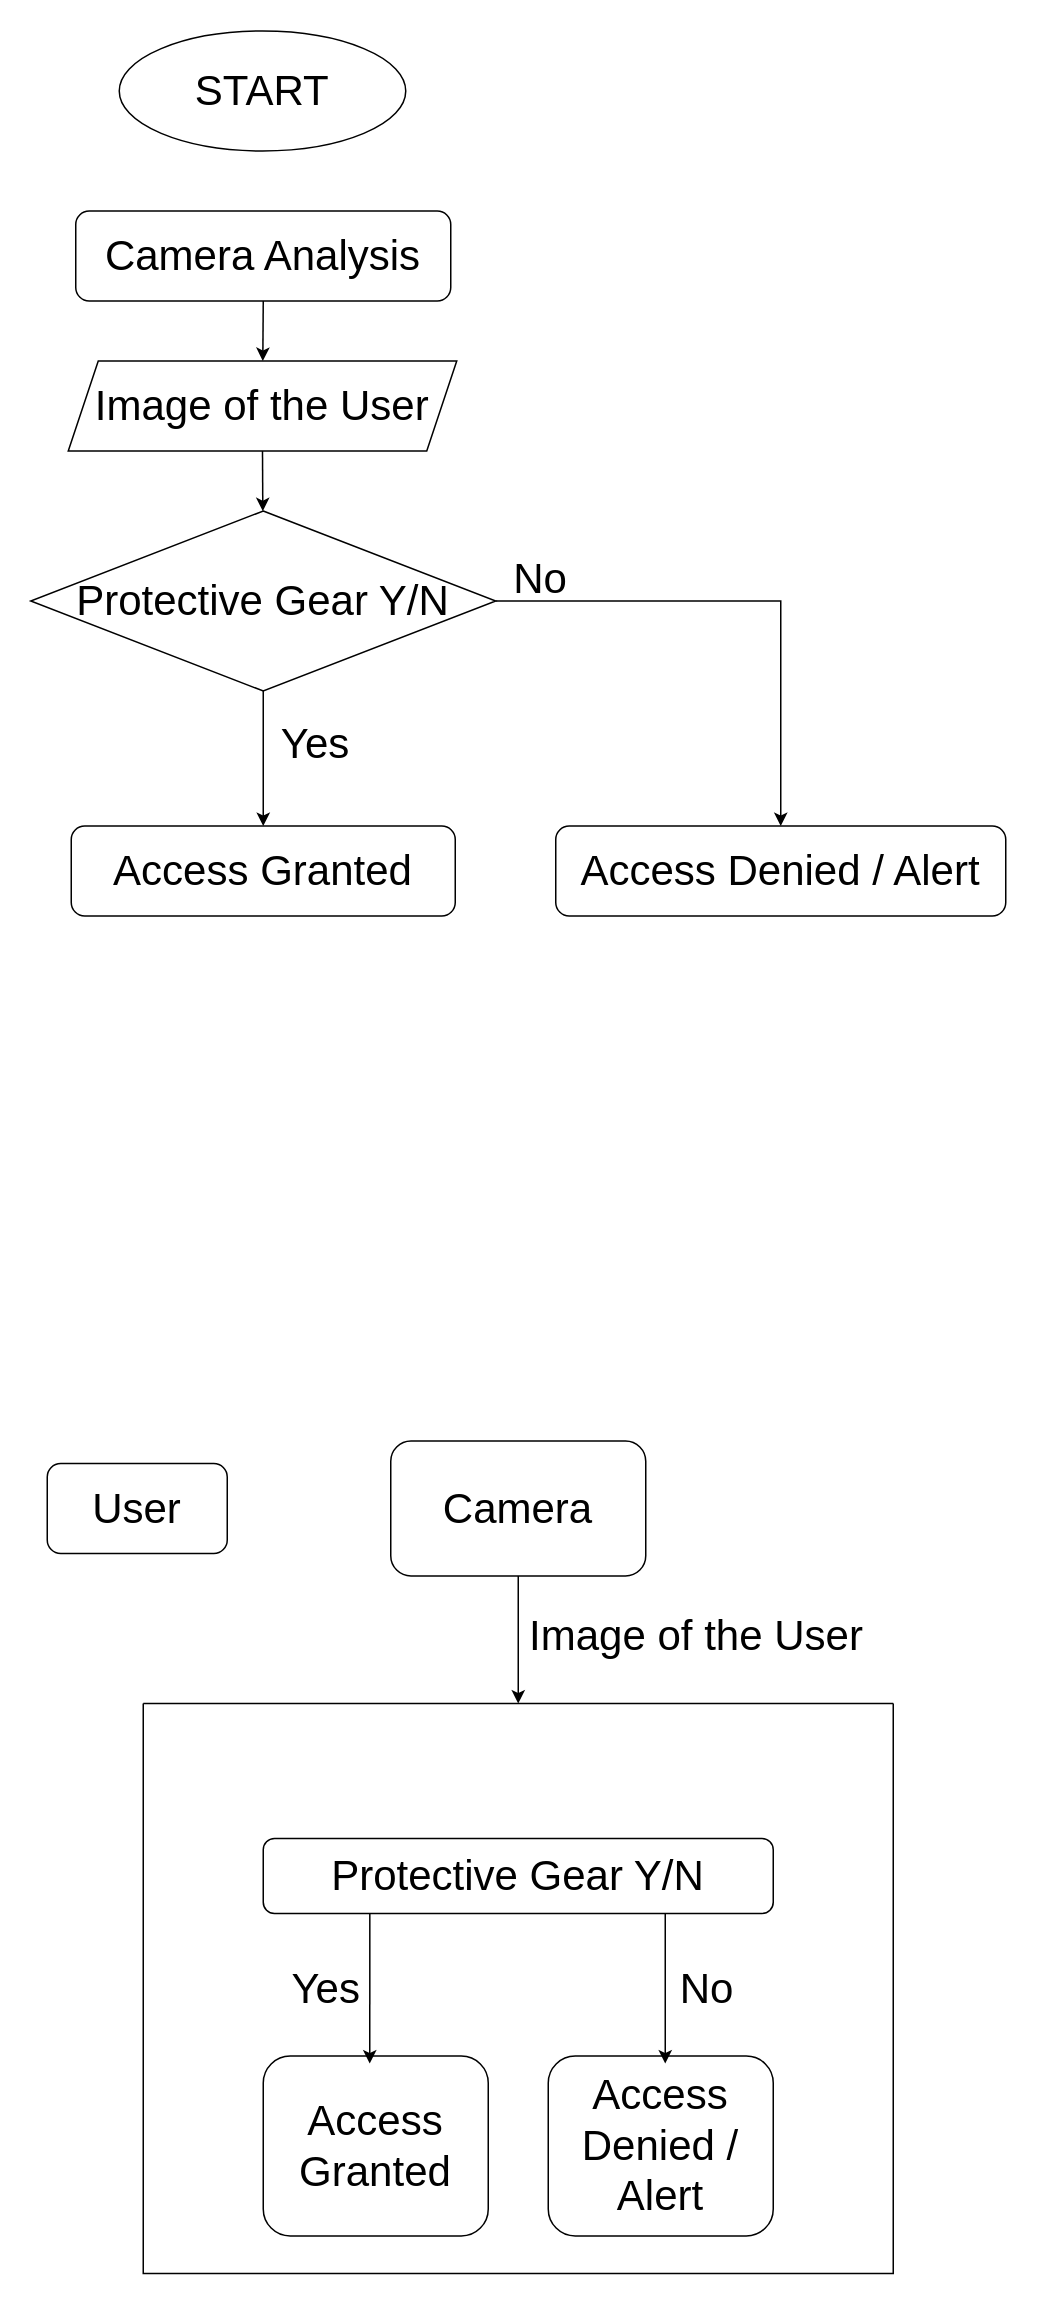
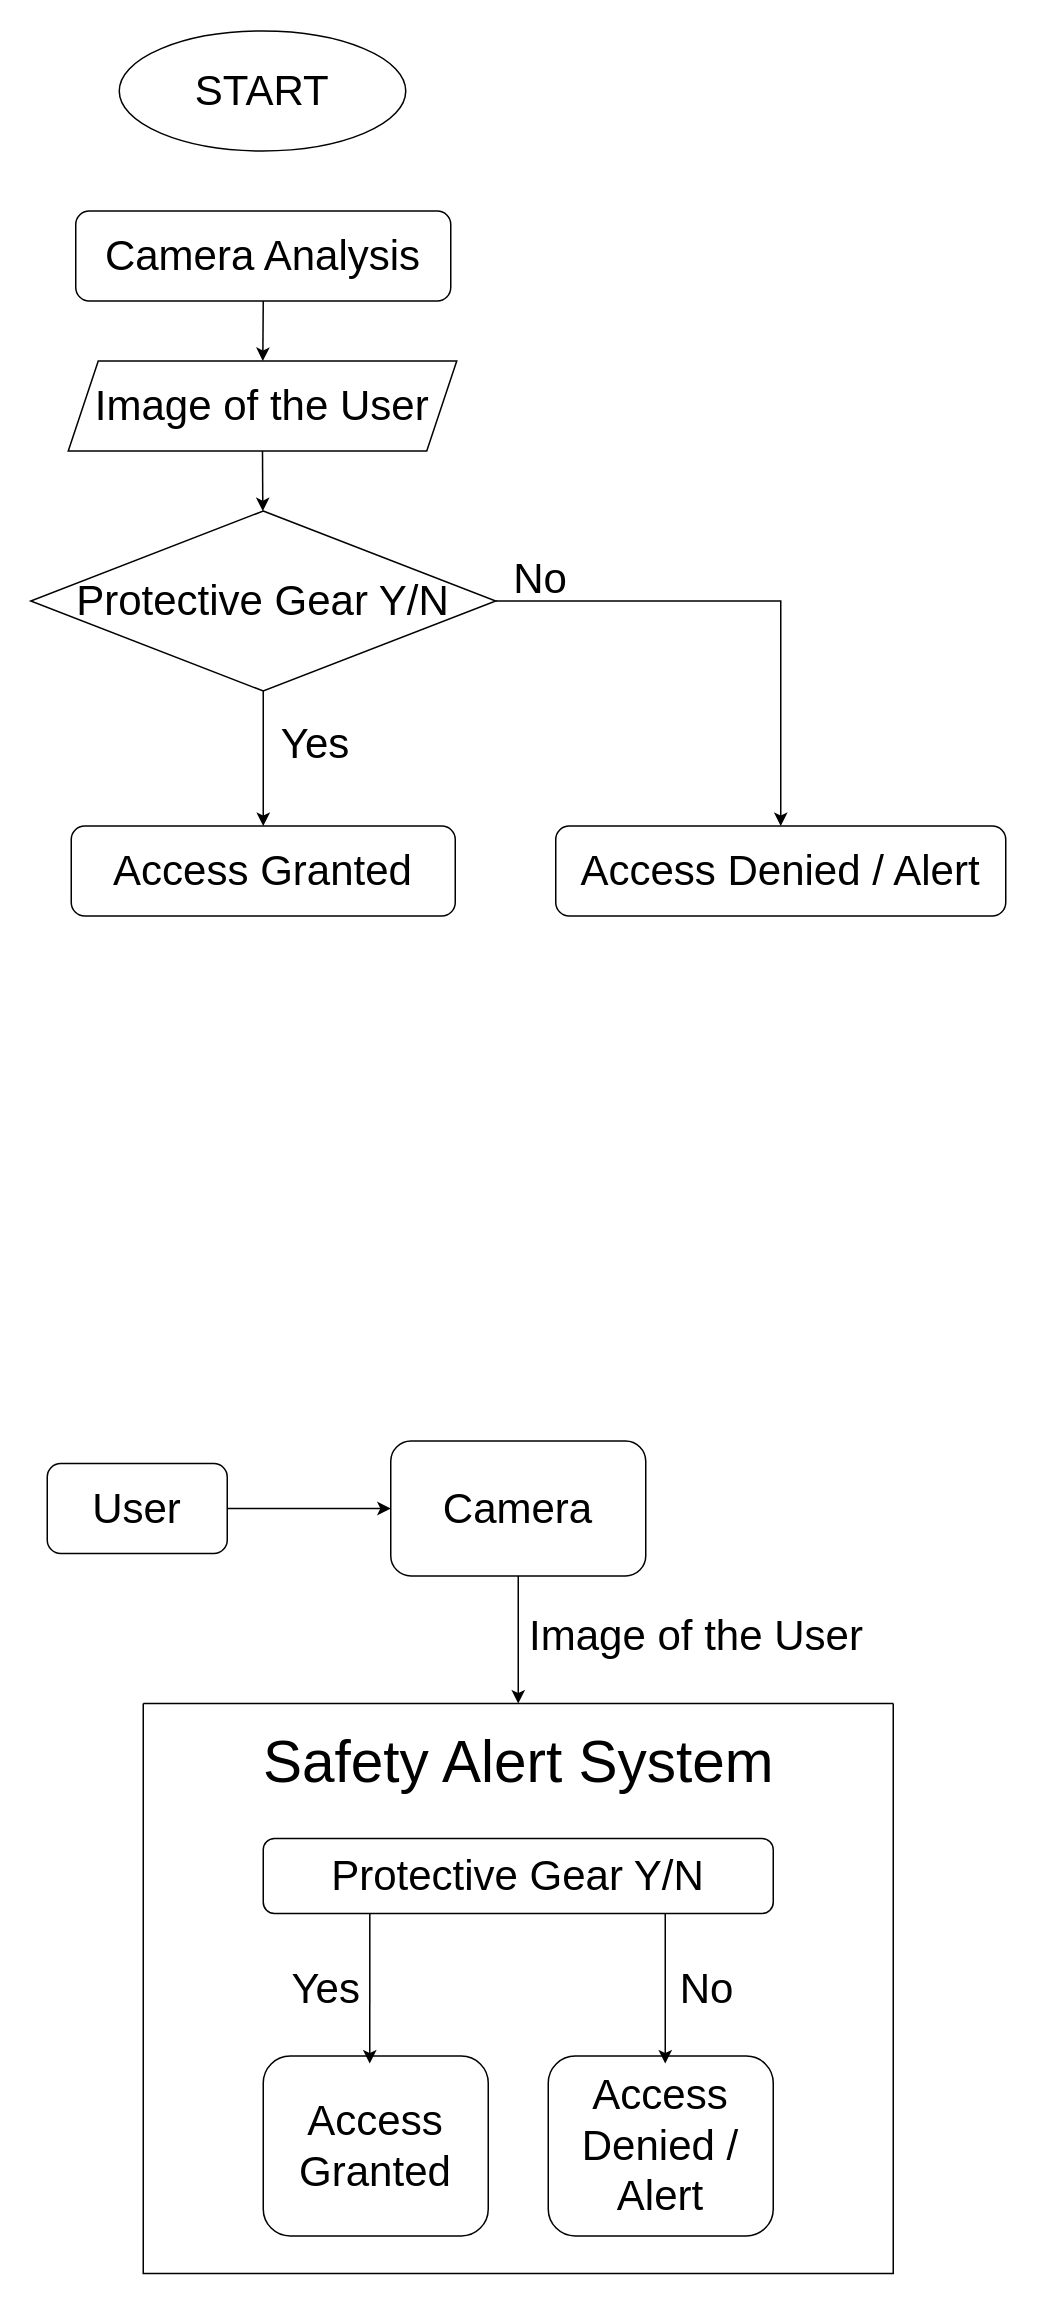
none -> (304, 1508)
none -> (518, 1763)
